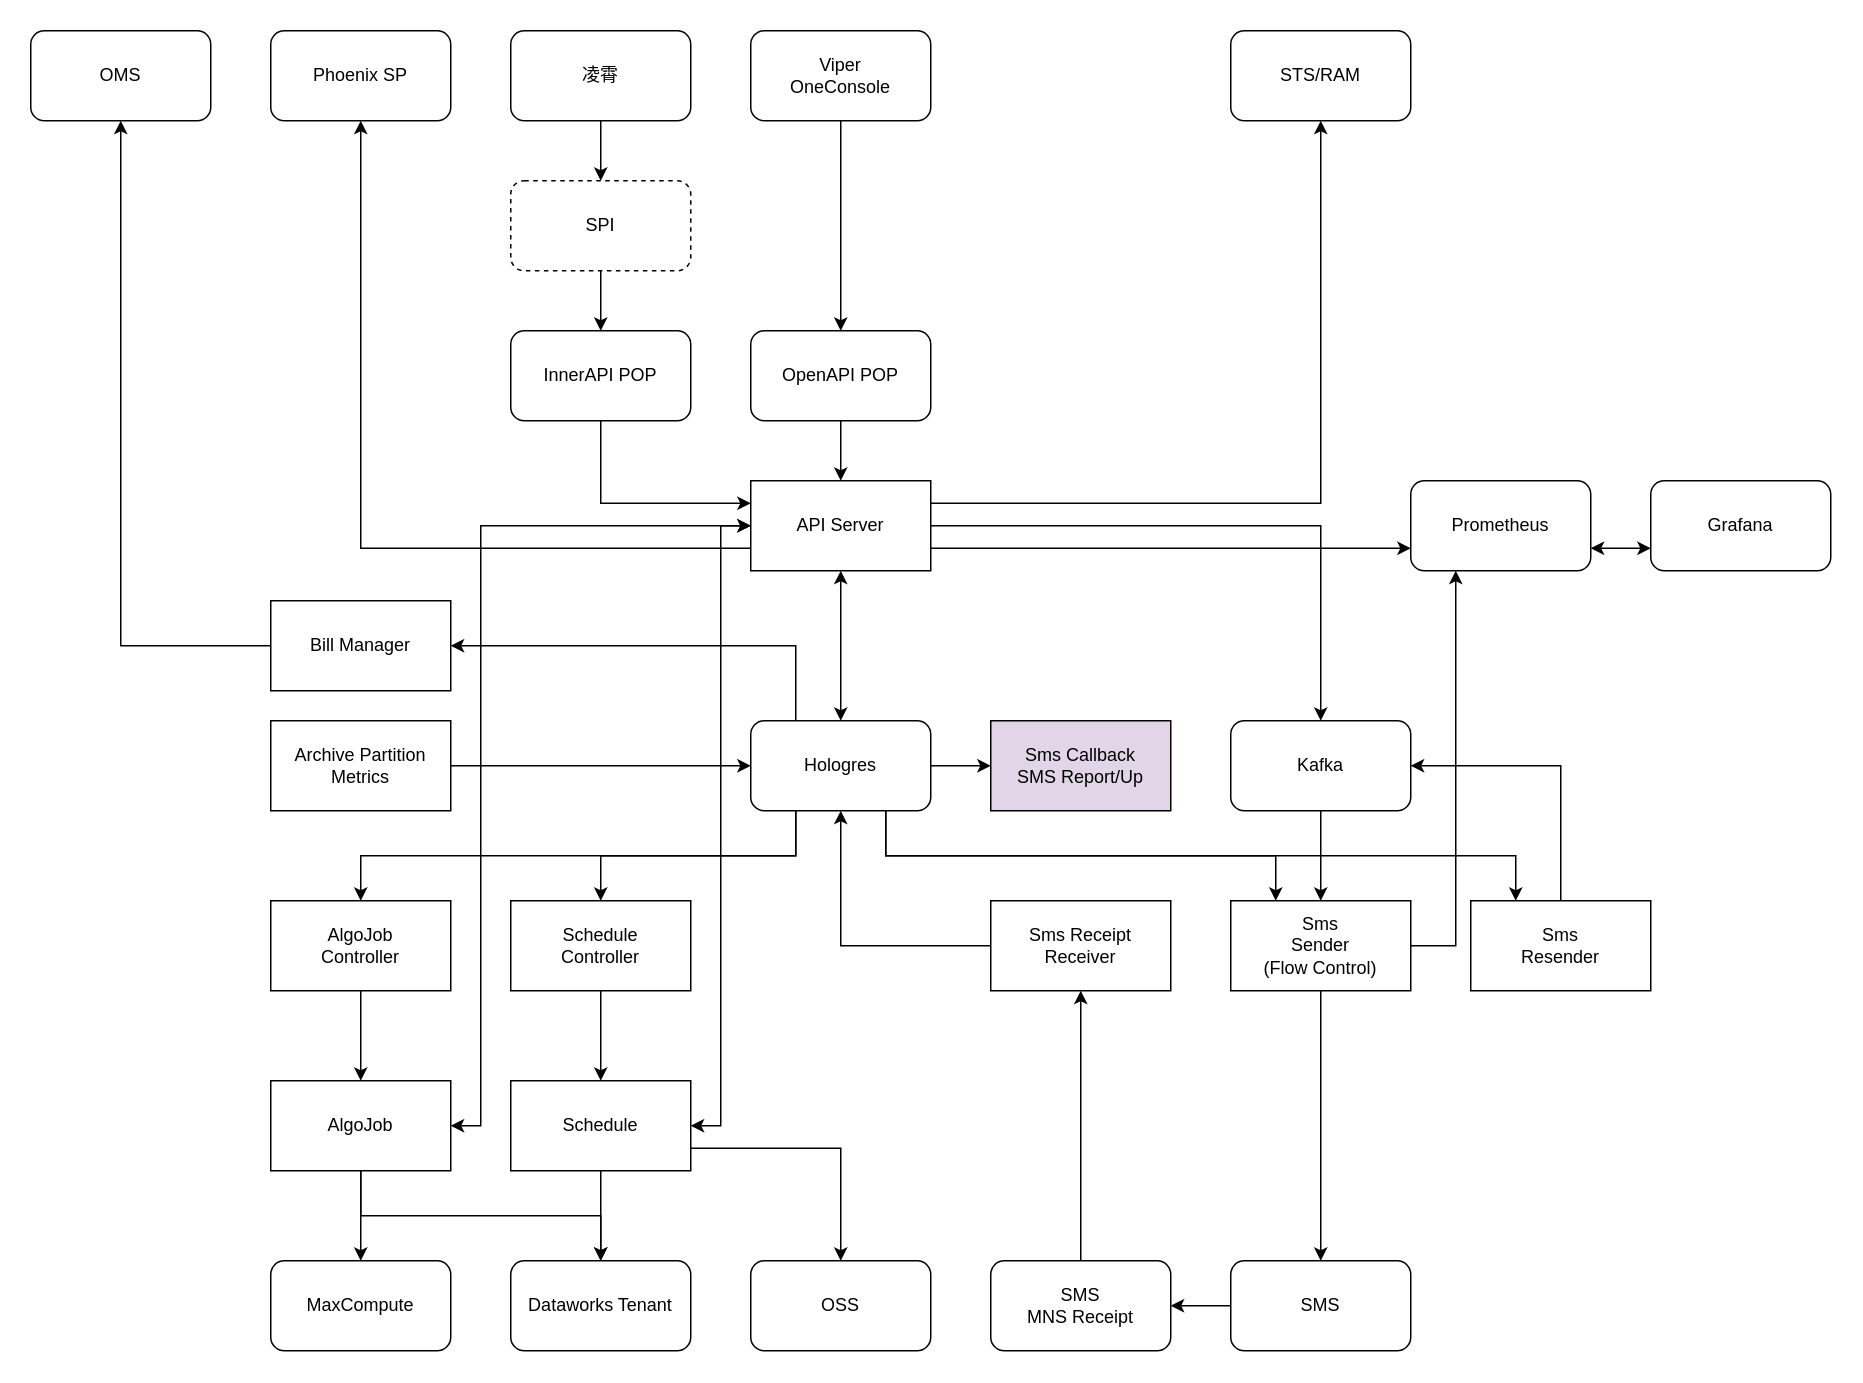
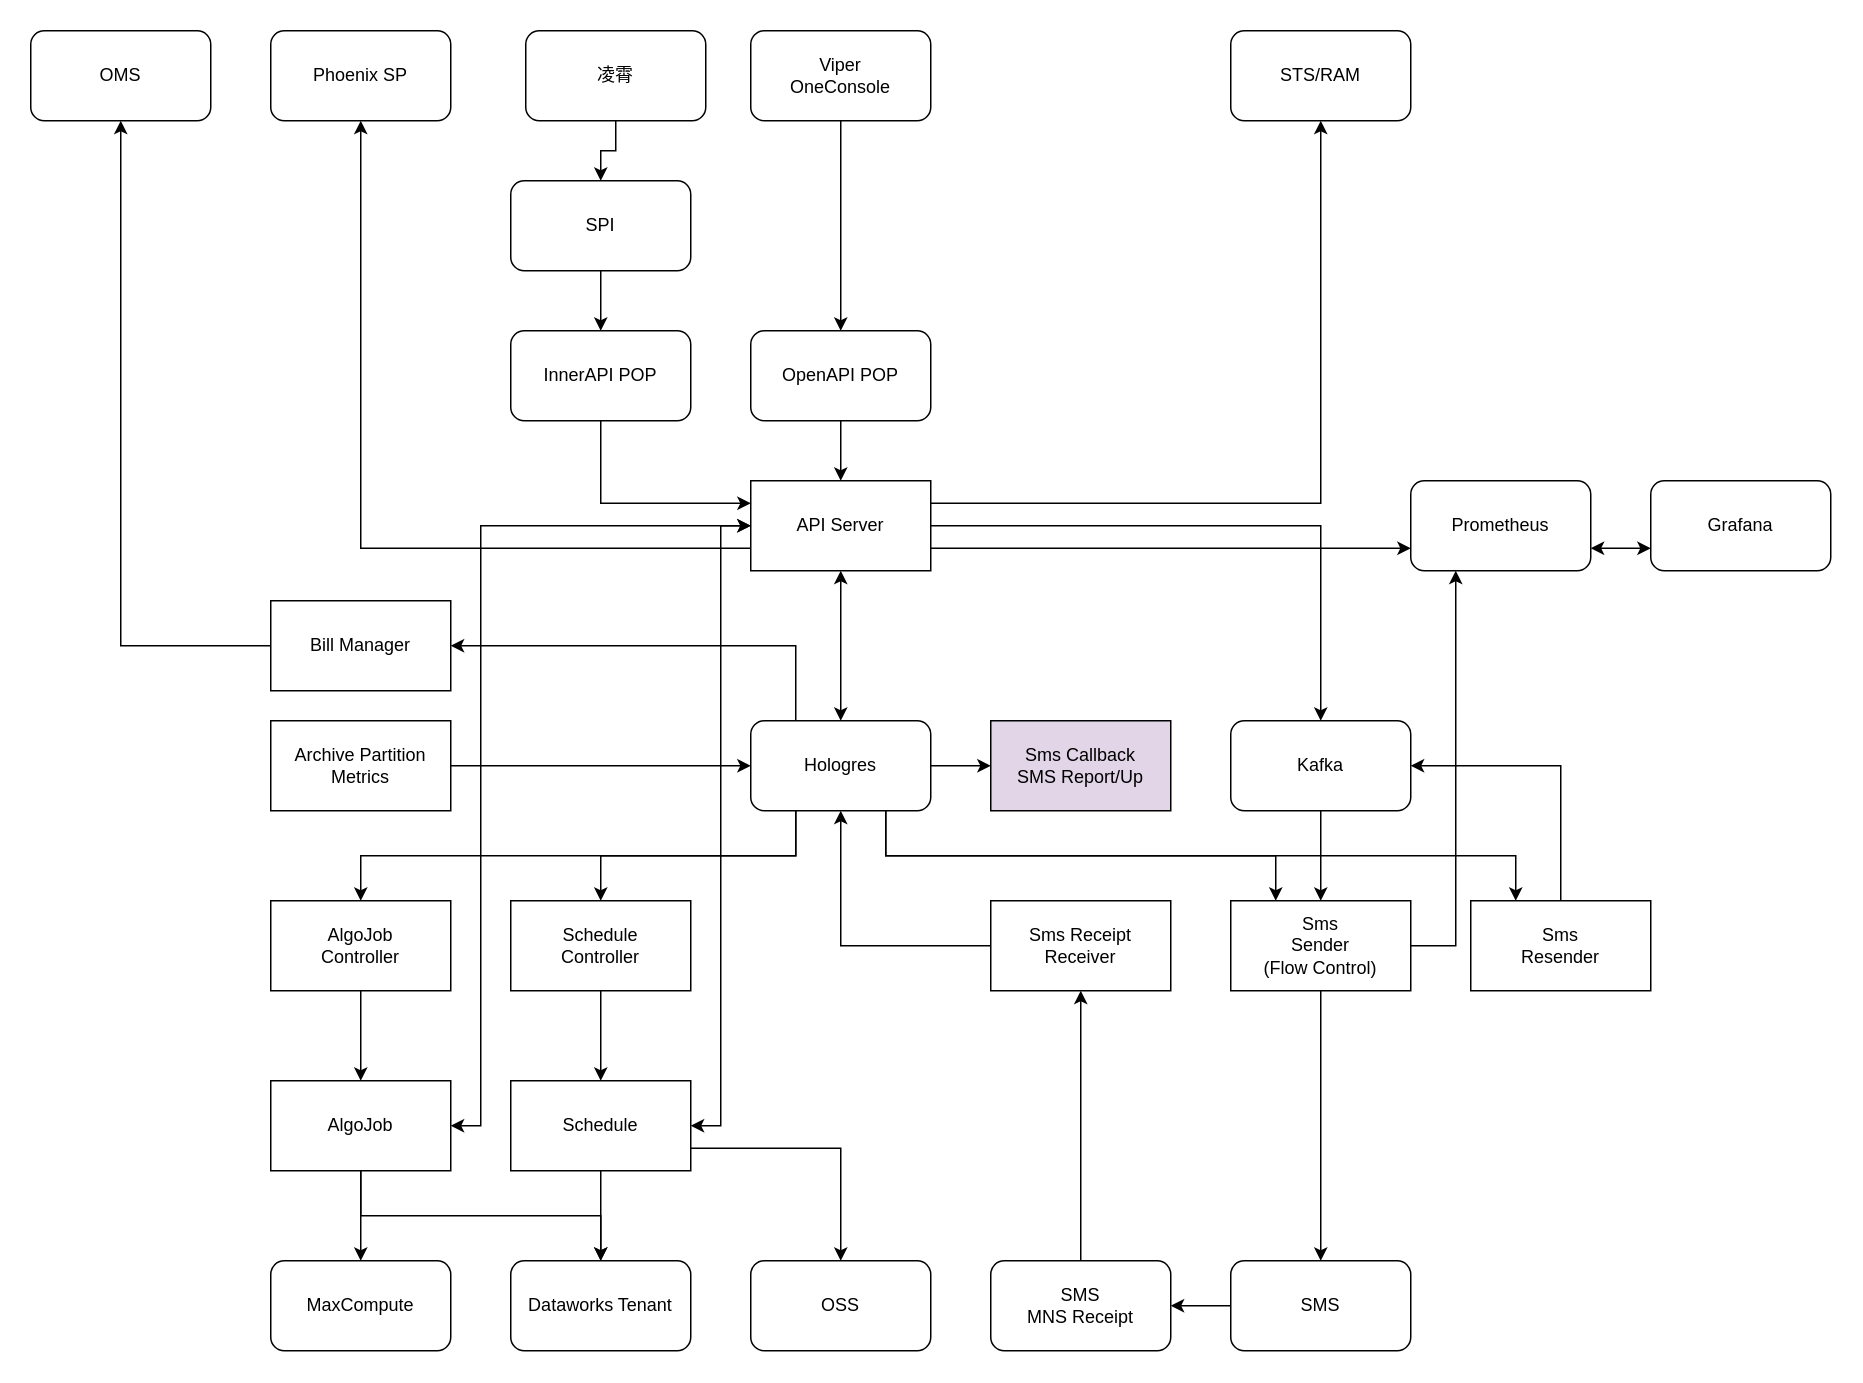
(601, 76) -> (616, 76)
(601, 226) -> (601, 226)
